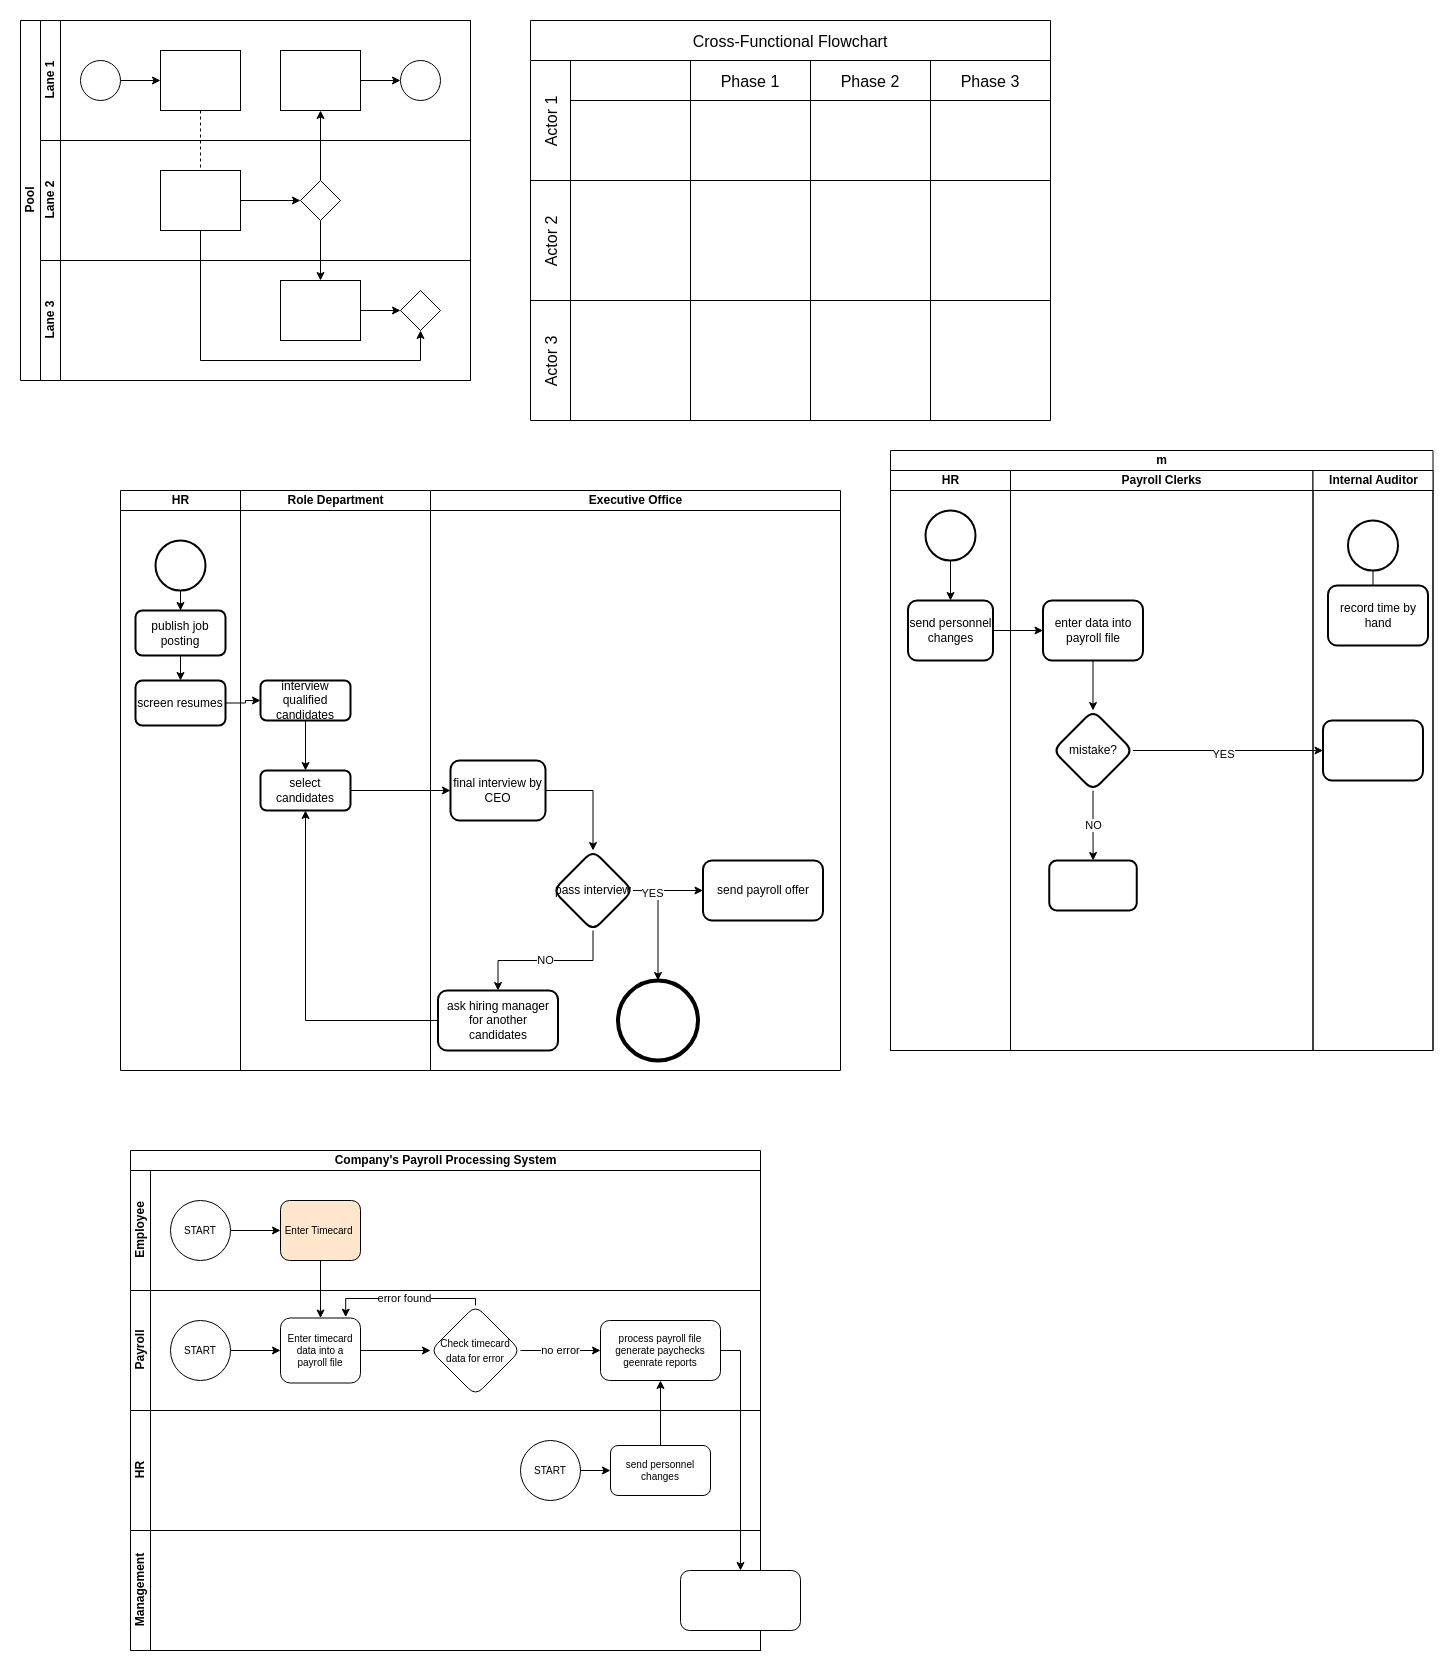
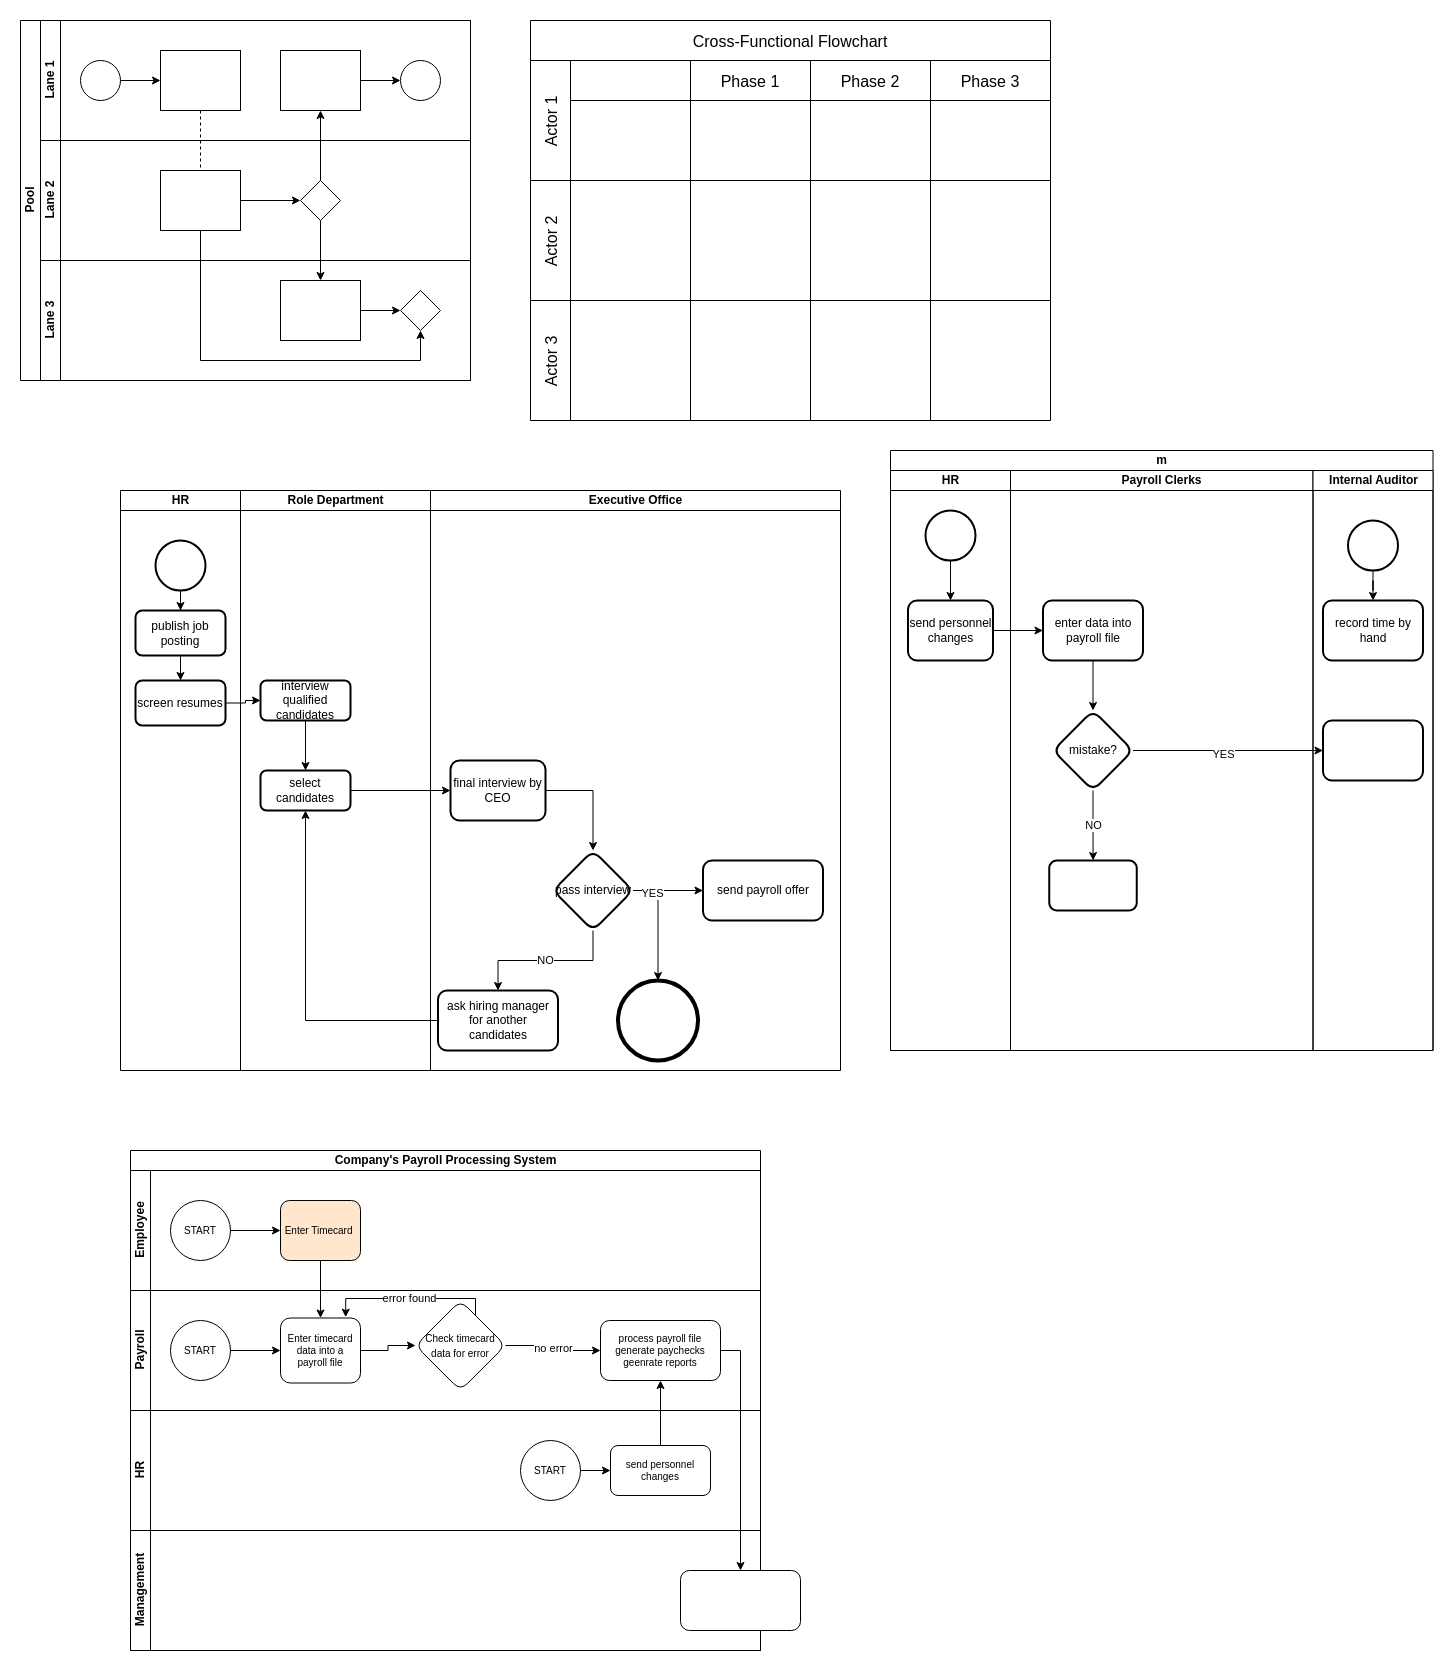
(1378, 616) -> (1373, 631)
(476, 1351) -> (461, 1346)
